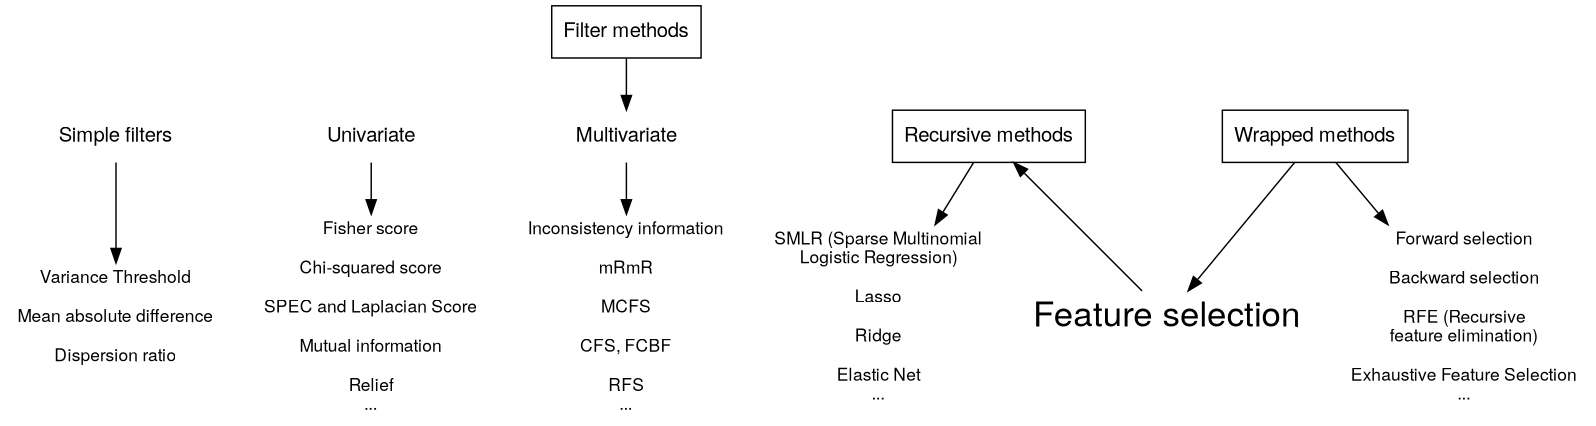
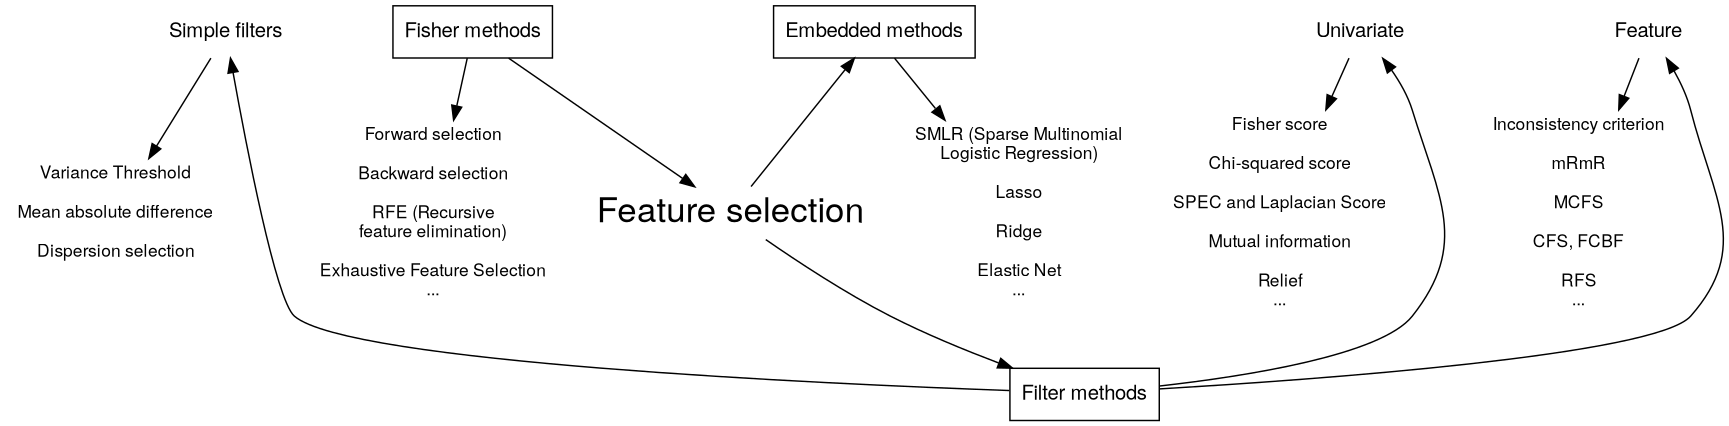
(626, 136) -> (1649, 32)
(989, 136) -> (874, 32)
(1315, 136) -> (473, 32)
none -> (878, 310)
none -> (1411, 317)
(116, 318) -> (116, 213)
(626, 318) -> (1579, 213)
none -> (524, 361)
